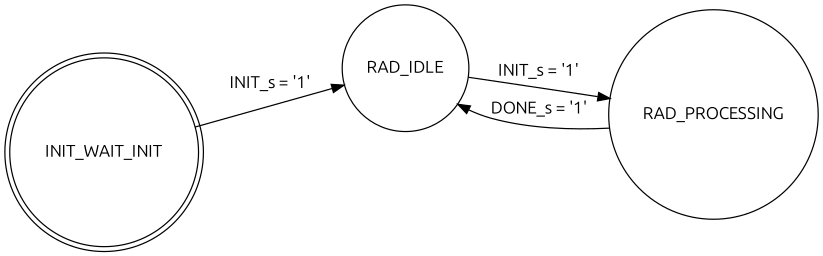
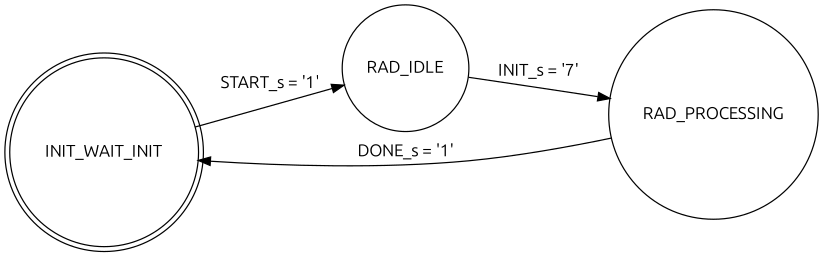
(539, 71) -> (539, 71)
(270, 83) -> (270, 83)
(538, 127) -> (412, 164)
